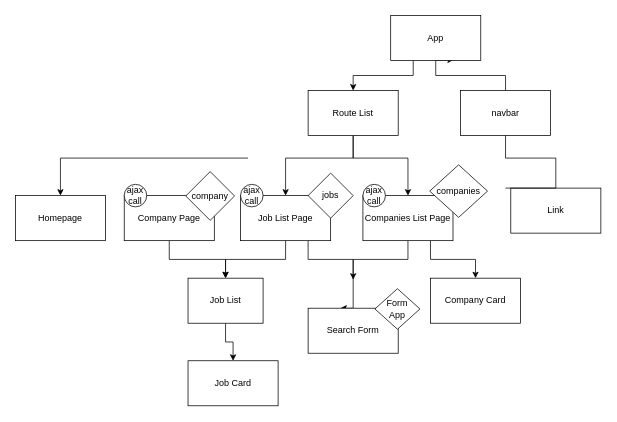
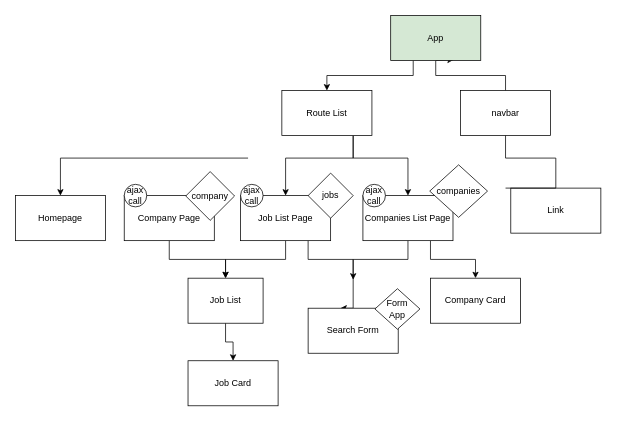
(435, 38) -> (435, 38)
(353, 113) -> (327, 113)
